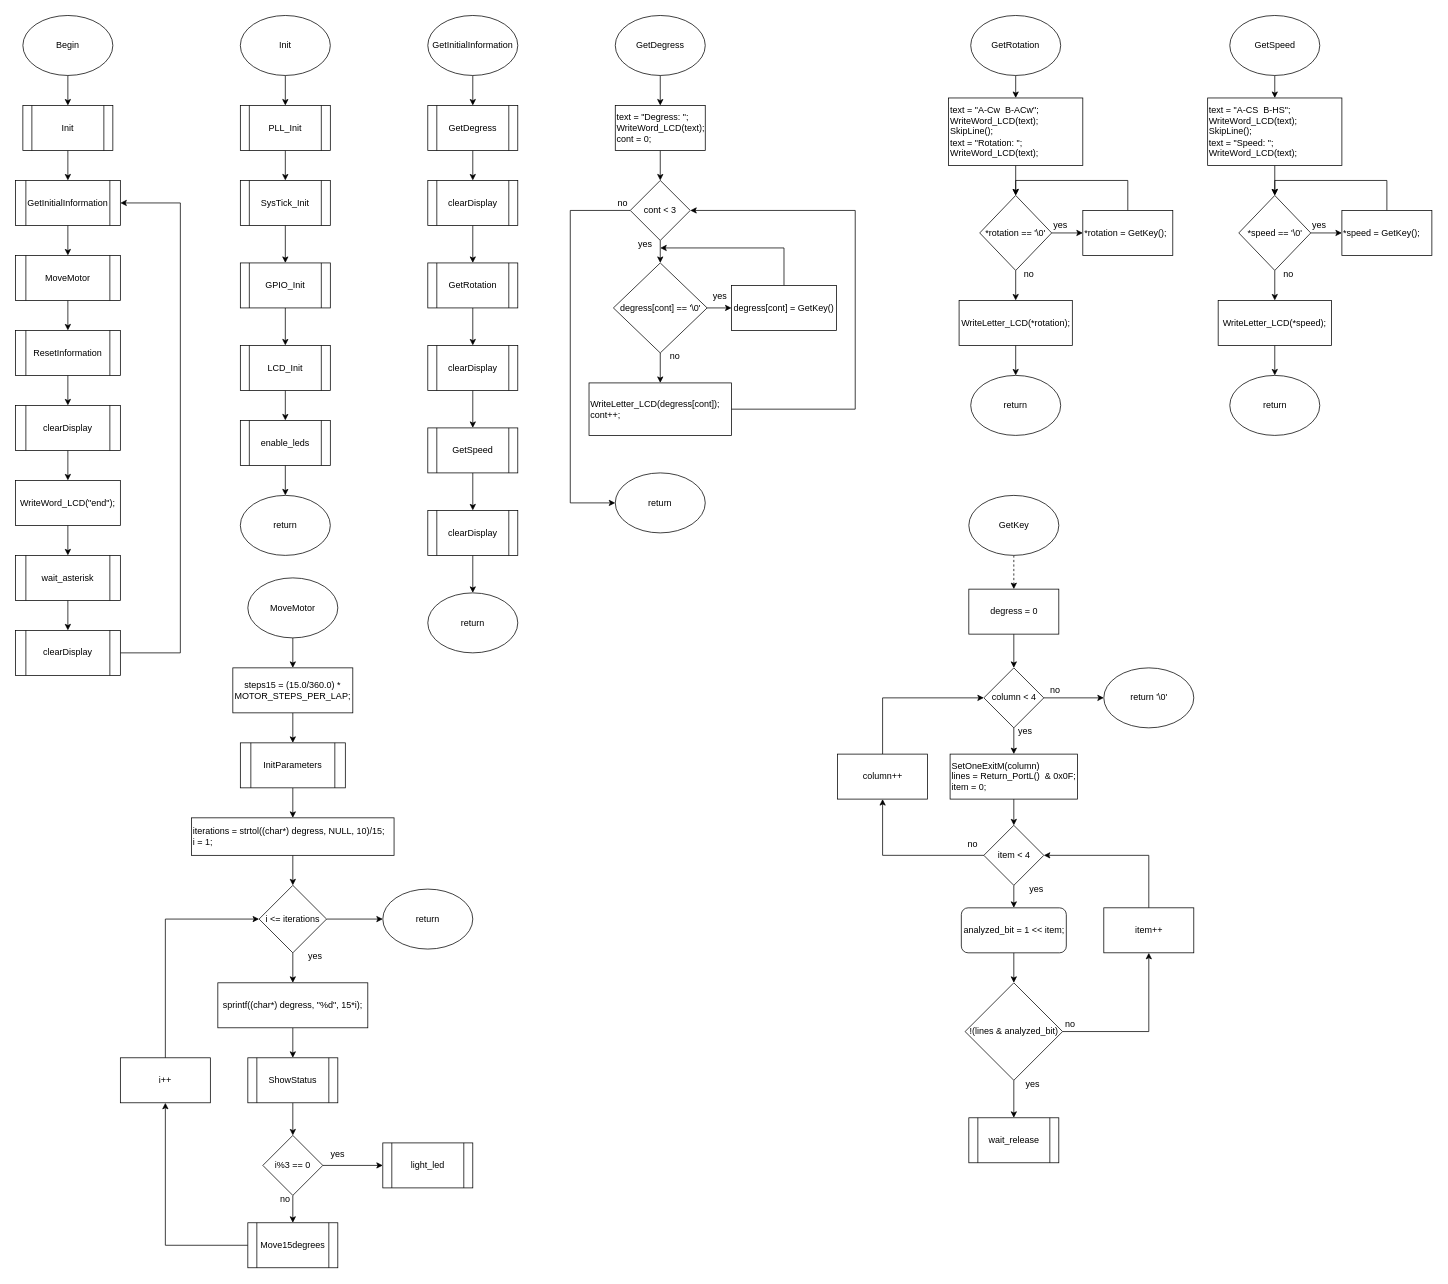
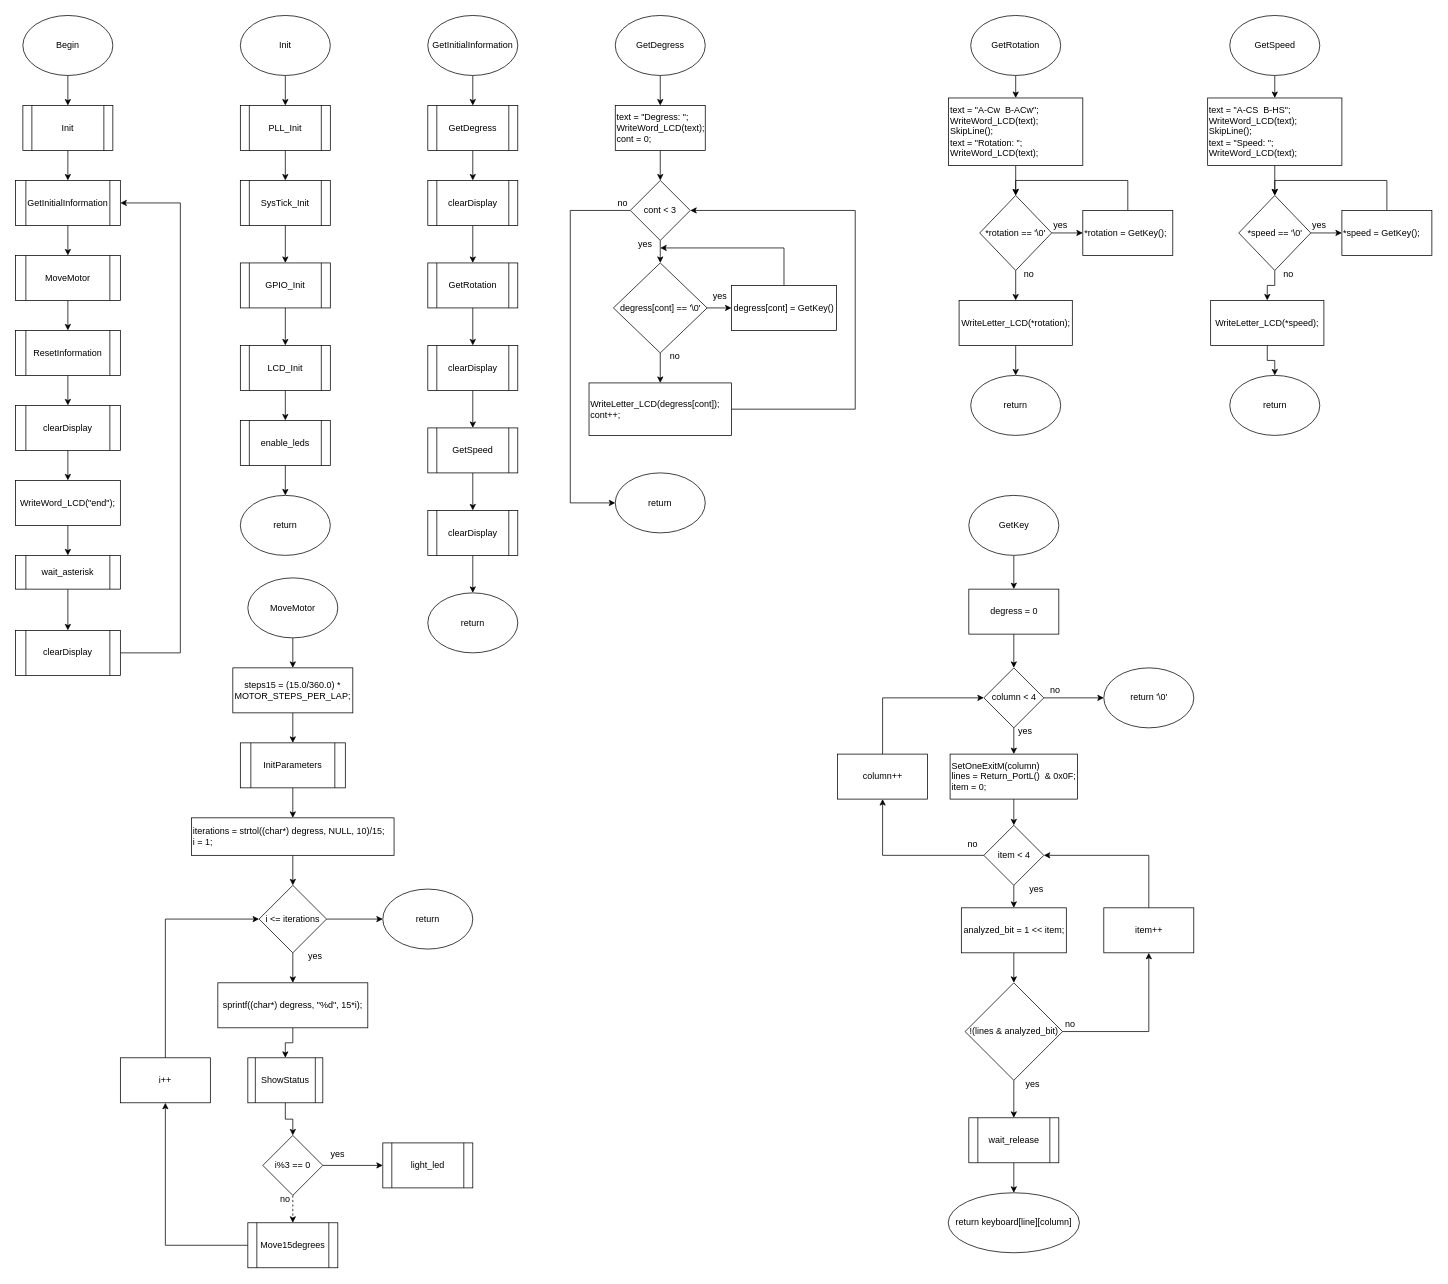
(1275, 323) -> (1268, 323)
(1014, 570) -> (1014, 570)
(68, 578) -> (68, 572)
(1014, 930) -> (1014, 930)
(293, 1080) -> (285, 1080)
none -> (1014, 1175)
(293, 1207) -> (293, 1207)
none -> (1014, 1223)
